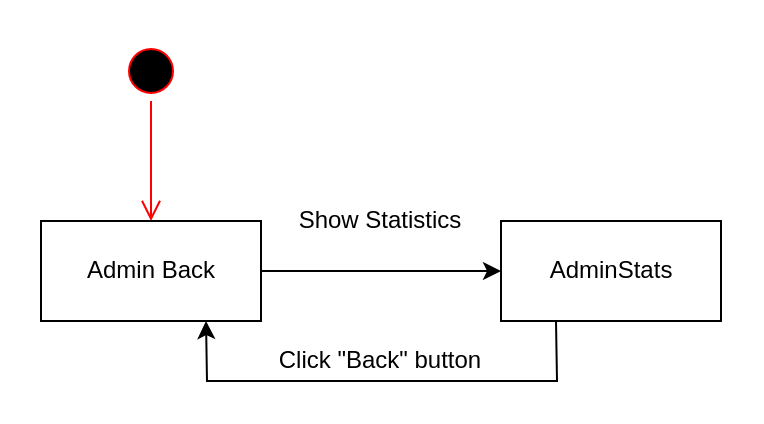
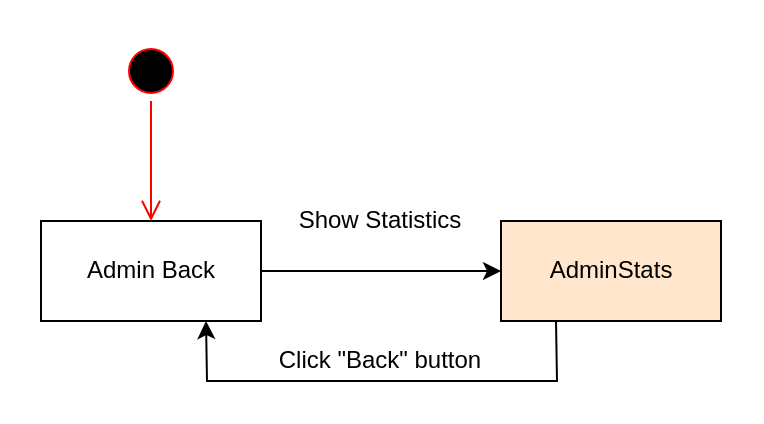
(611, 271) -> (611, 271)
